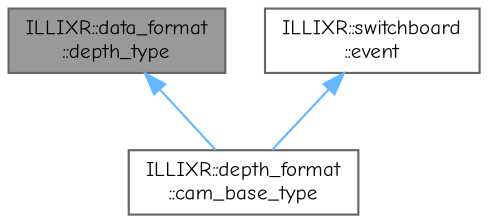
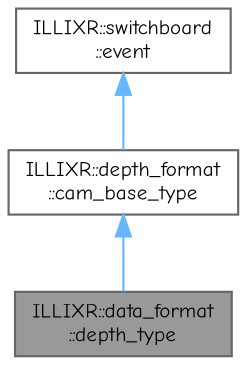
(188, 120) -> (123, 264)
